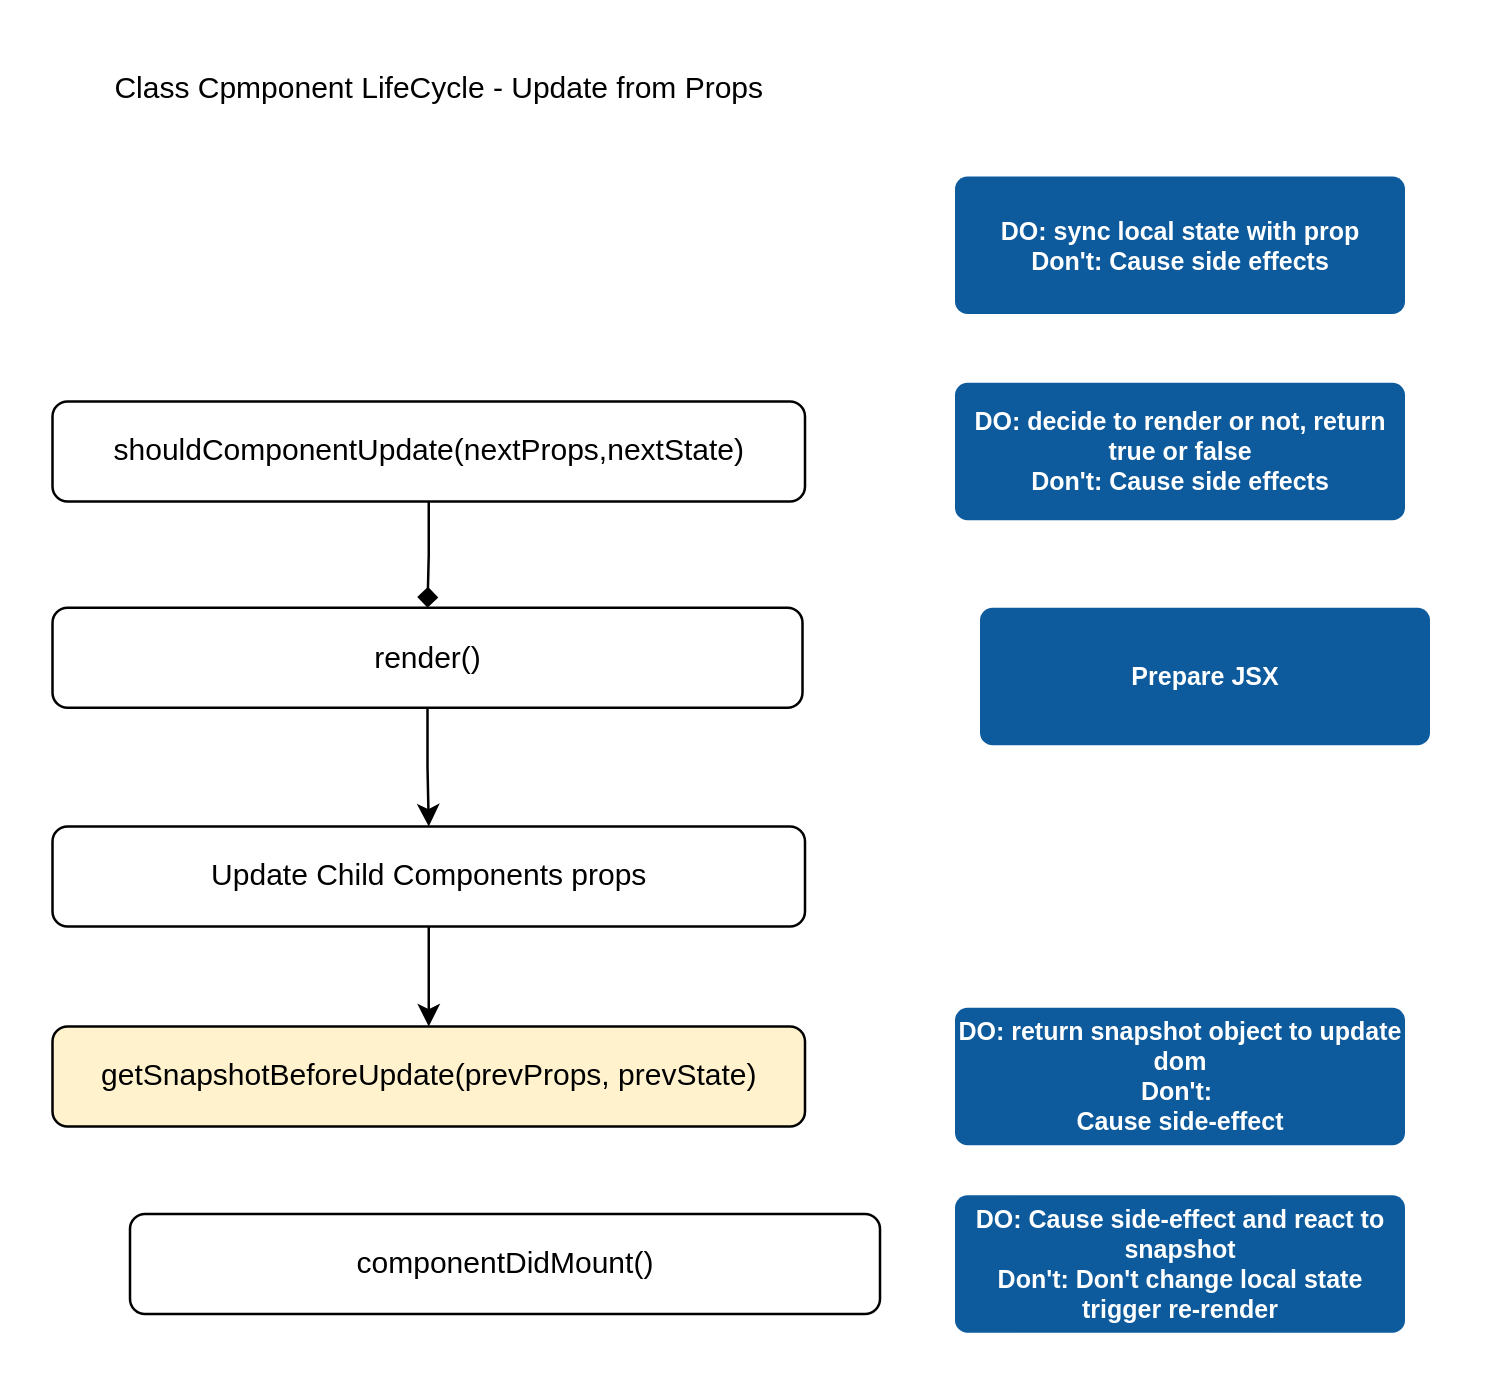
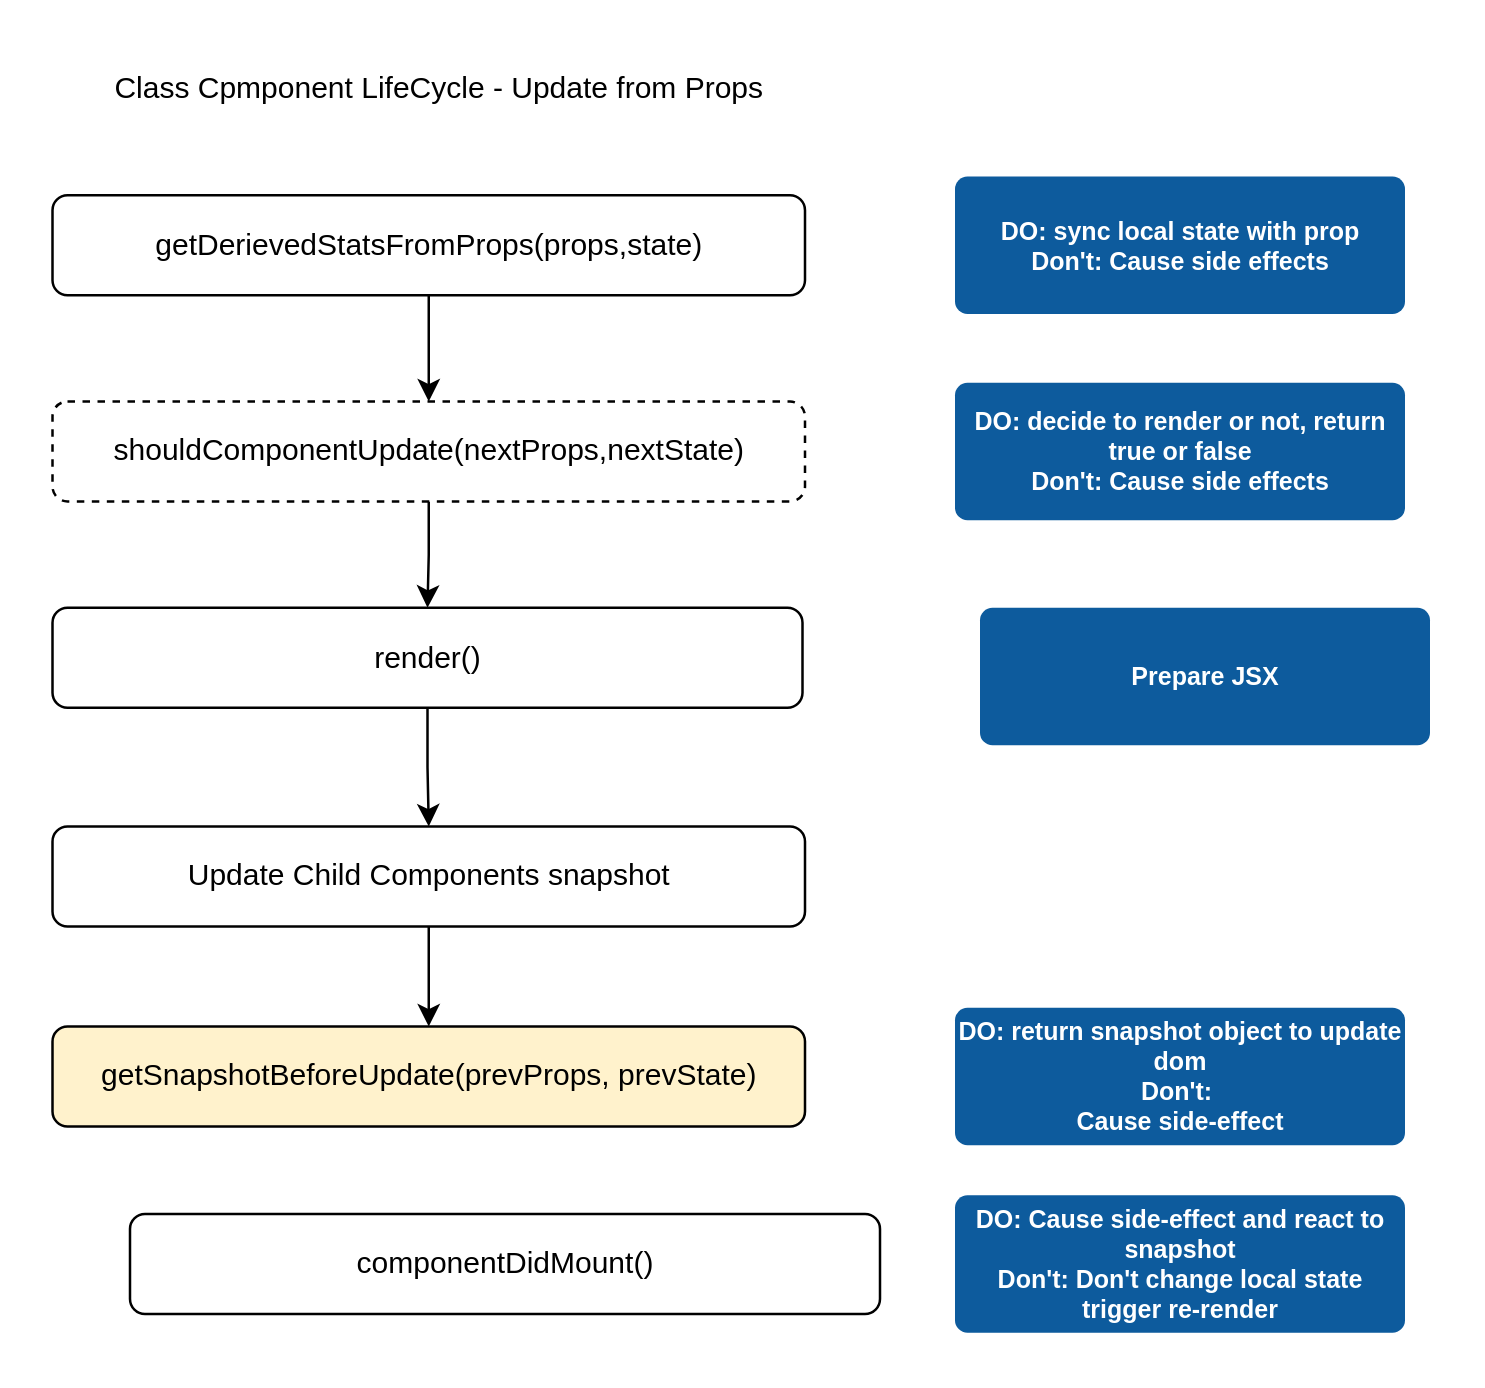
none -> (429, 245)
none -> (429, 340)
(429, 451) -> (429, 451)
(428, 587) -> (428, 588)
(430, 876) -> (430, 876)
